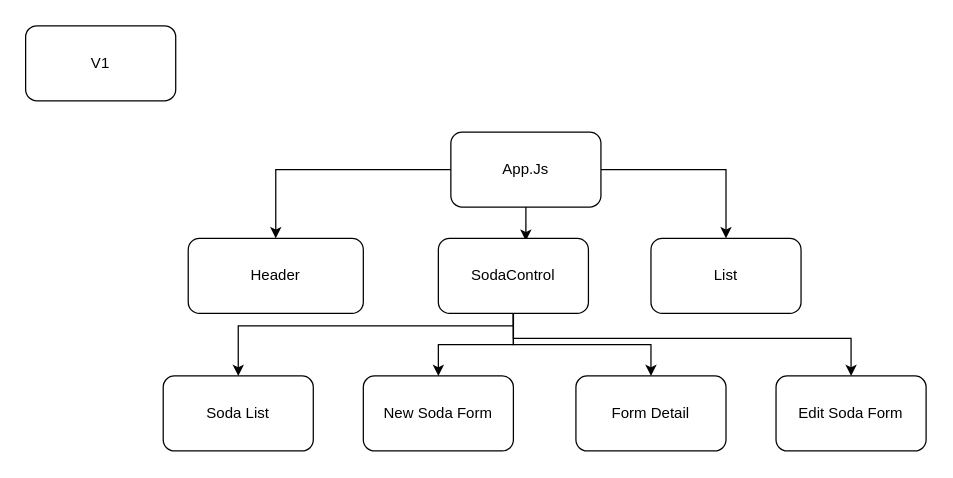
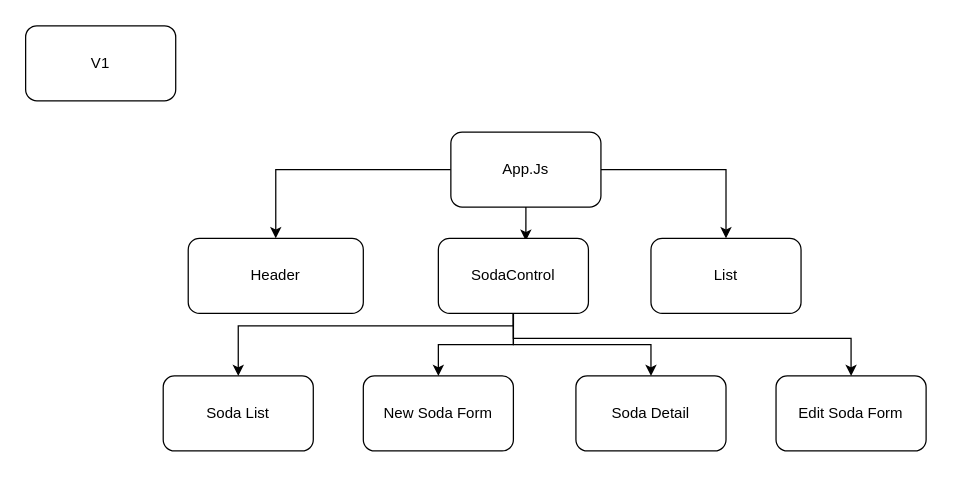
(651, 413) -> (651, 413)
